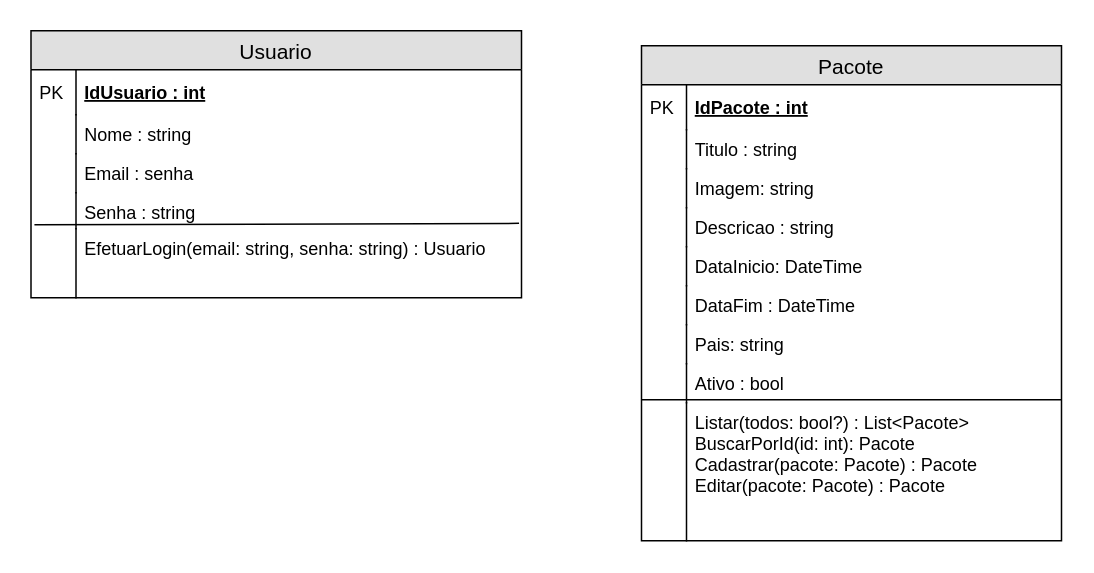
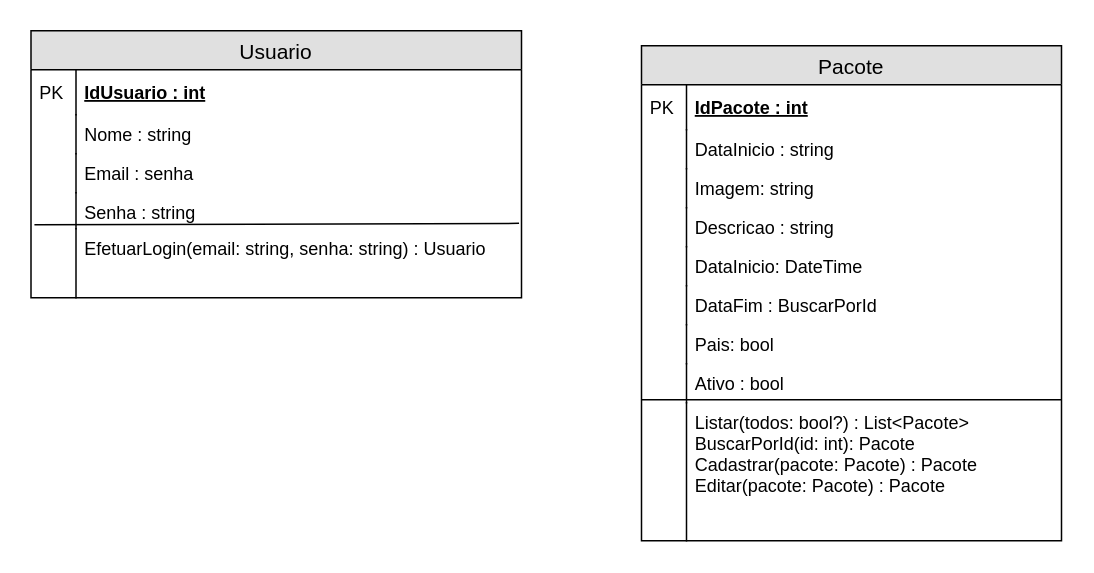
(756, 150) -> (776, 150)
(774, 306) -> (791, 306)
(746, 345) -> (736, 345)
